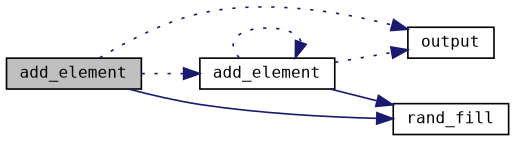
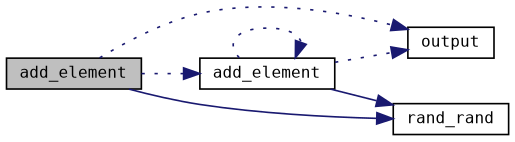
(451, 119) -> (451, 119)
